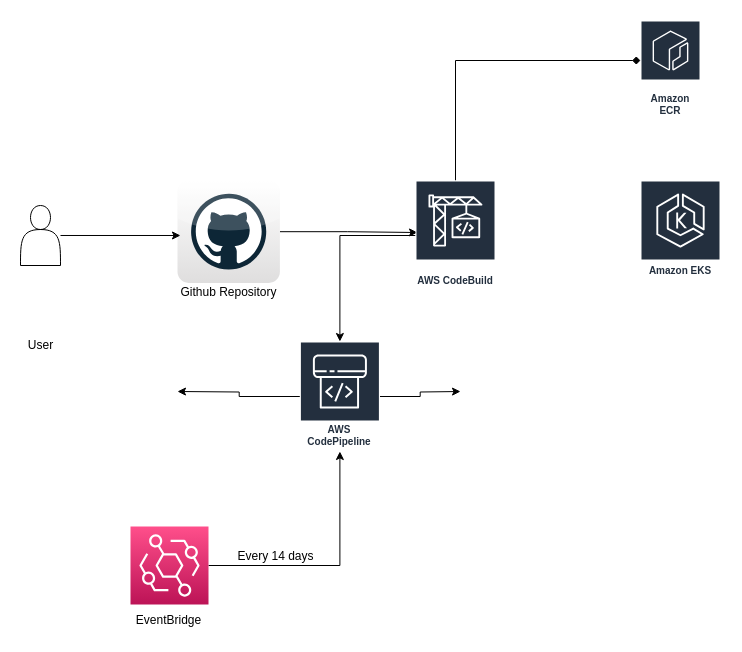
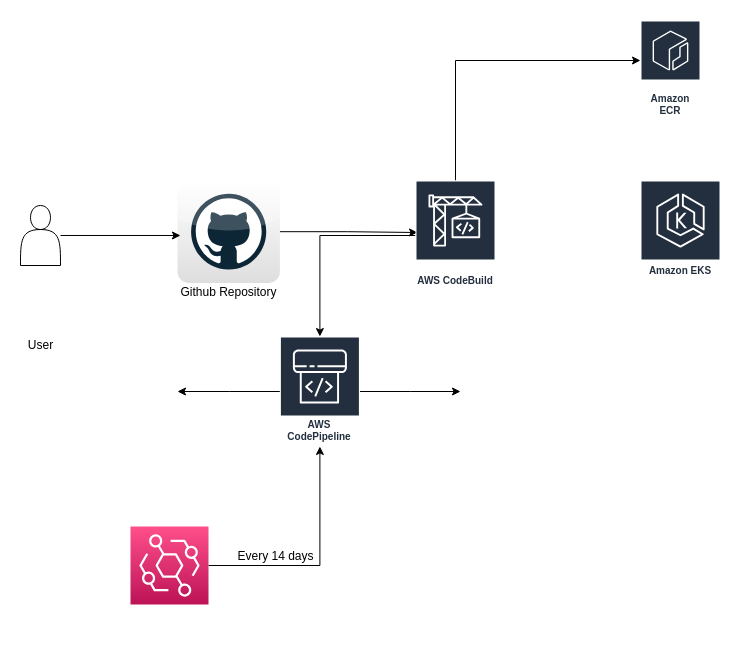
(632, 61) -> (632, 61)
(340, 397) -> (320, 392)
(169, 621) -> none
